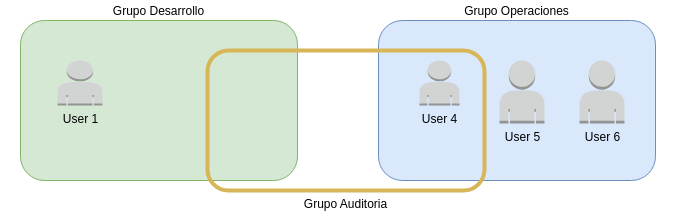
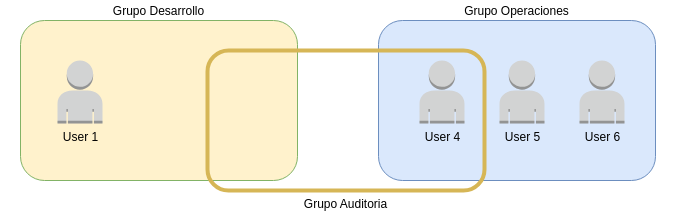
(80, 83) -> (80, 92)
(440, 83) -> (442, 92)
(159, 101) -> (159, 101)
